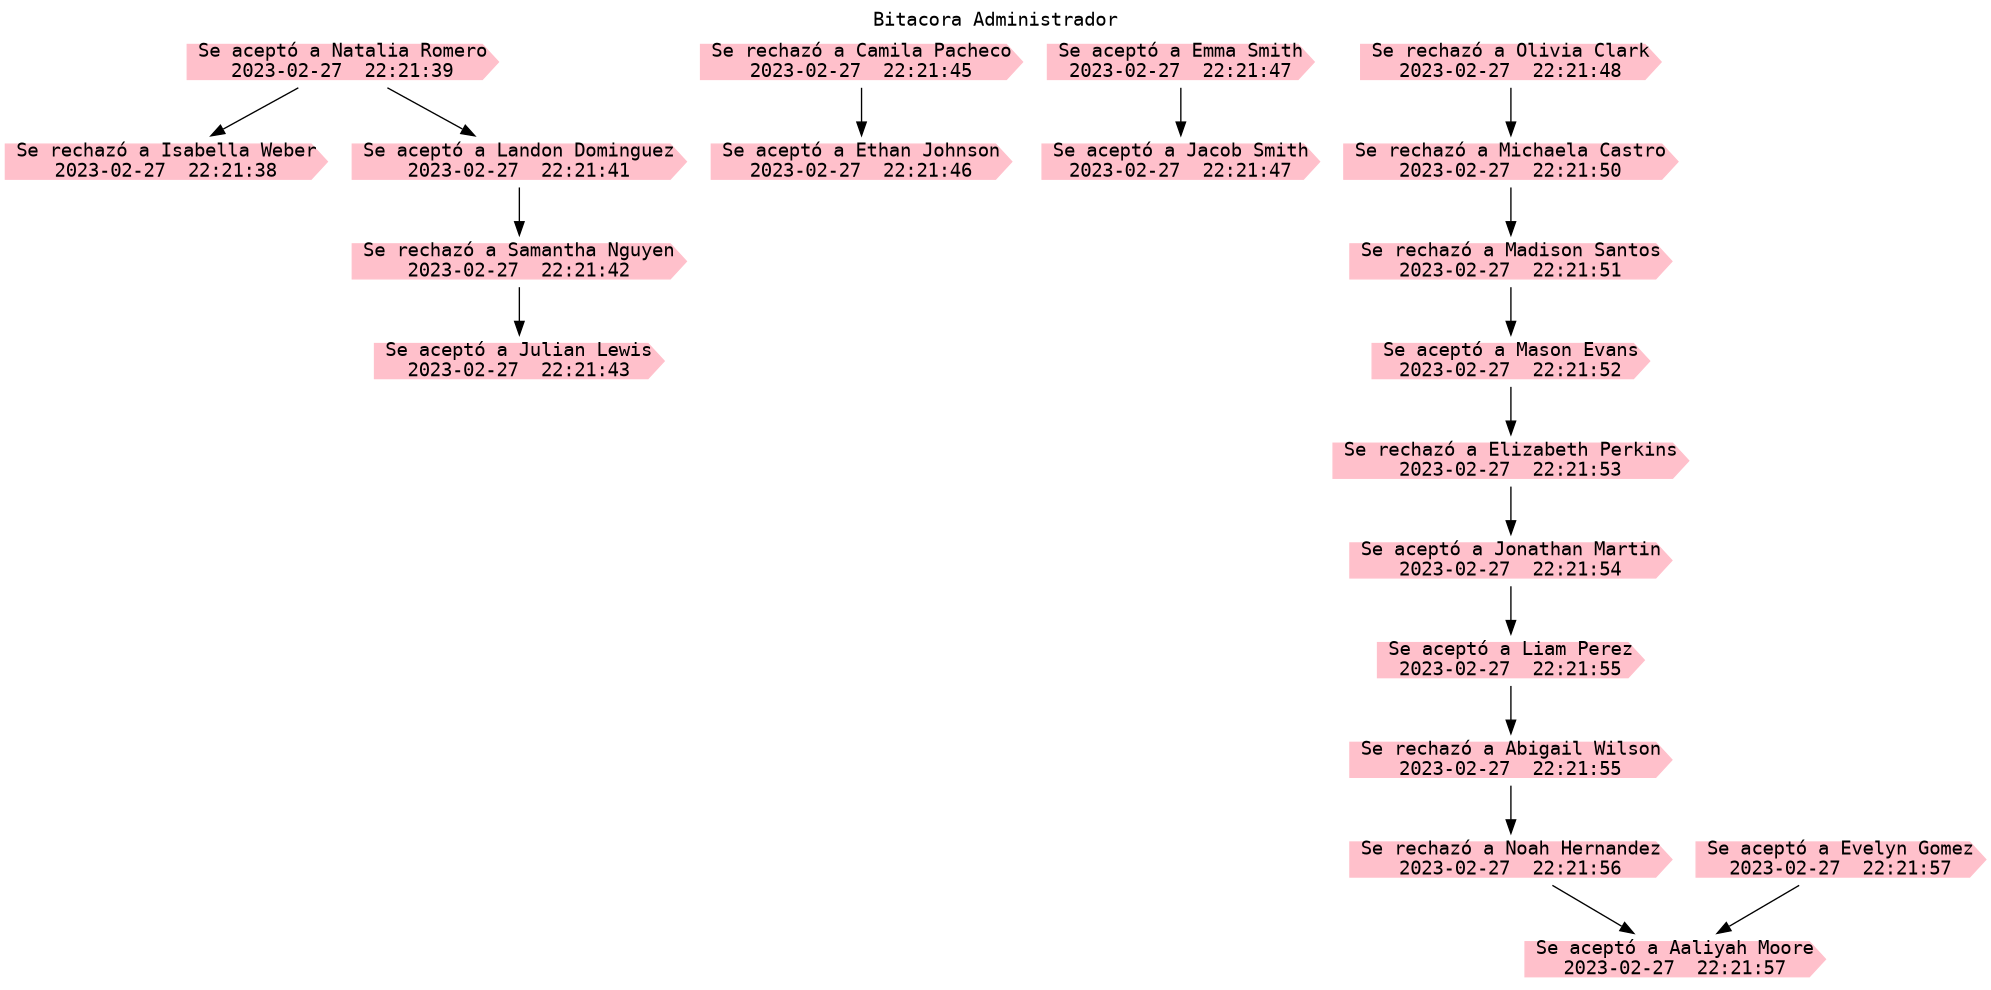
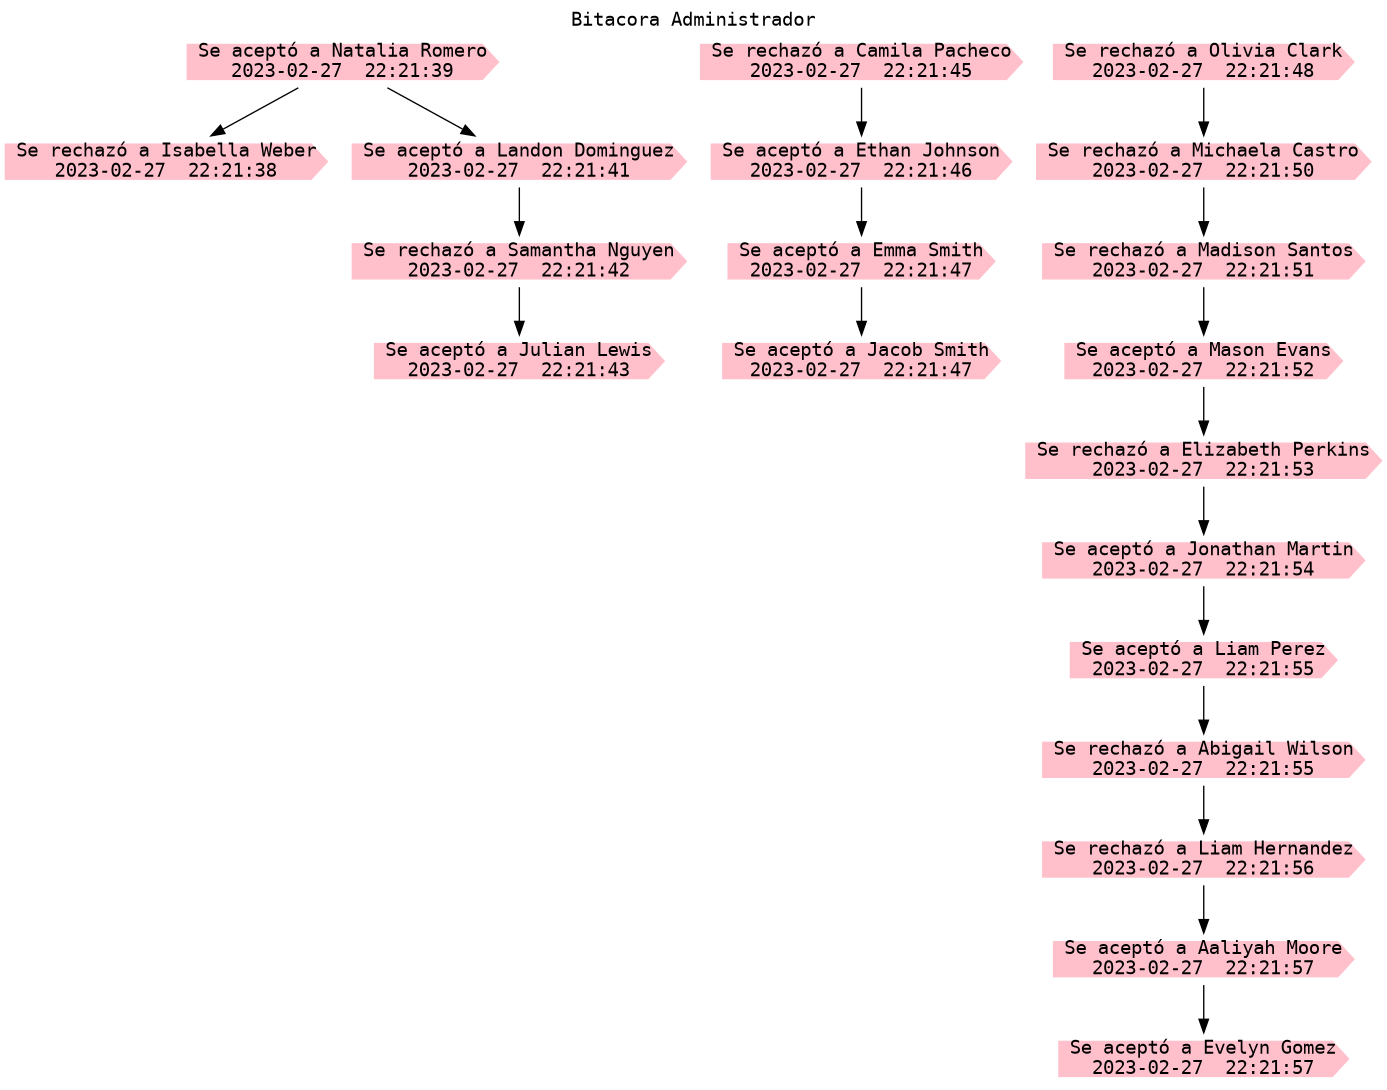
none -> (862, 205)
(1511, 860) -> (1204, 860)
(1764, 906) -> (1204, 1002)
